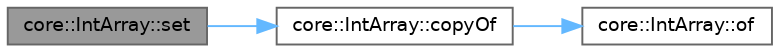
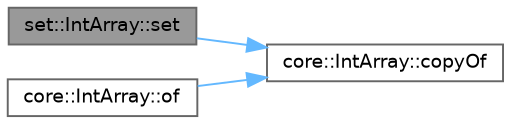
(107, 26) -> (103, 26)
(538, 26) -> (222, 83)
